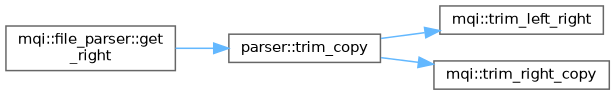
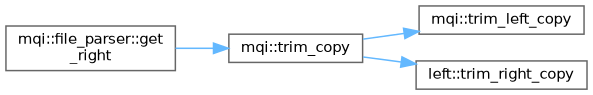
(522, 20) -> (502, 20)
(305, 48) -> (296, 48)
(522, 75) -> (502, 75)
